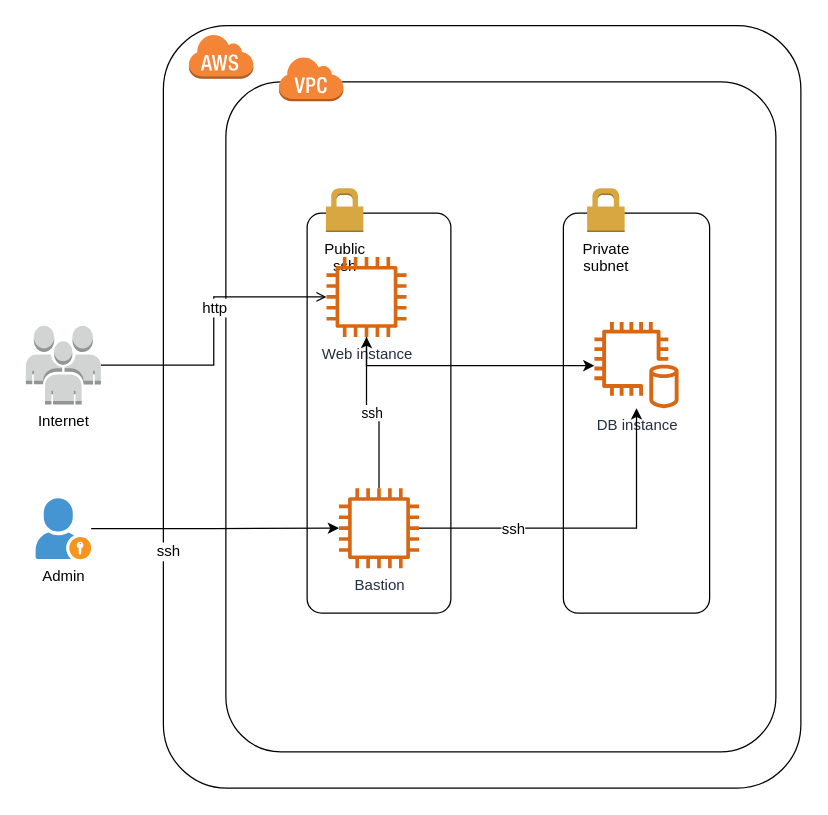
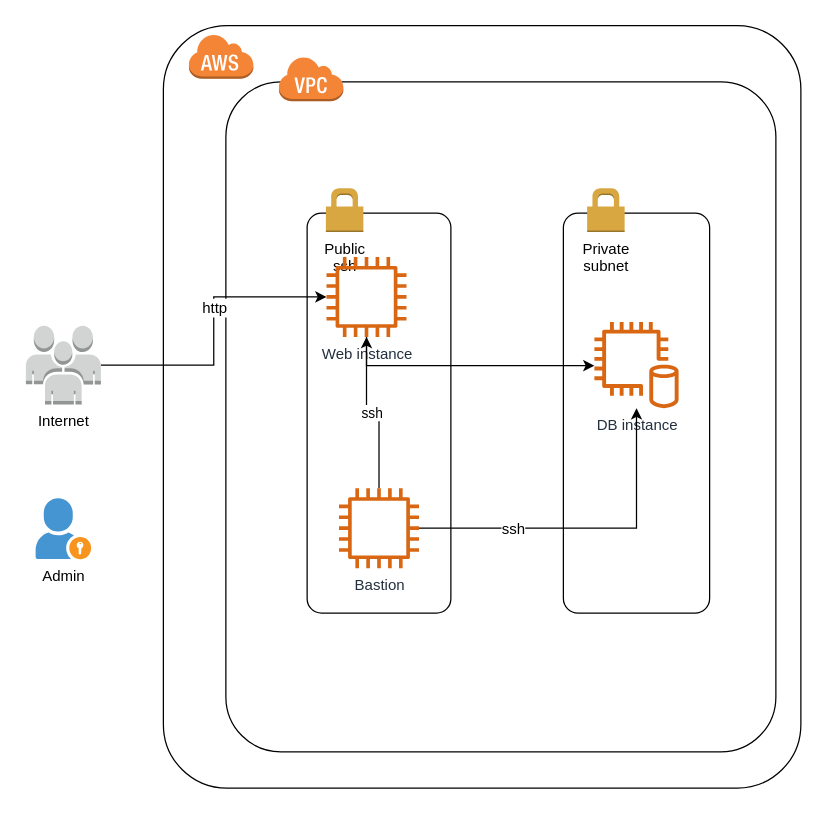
(318, 297) -> (316, 297)
(210, 529) -> none
